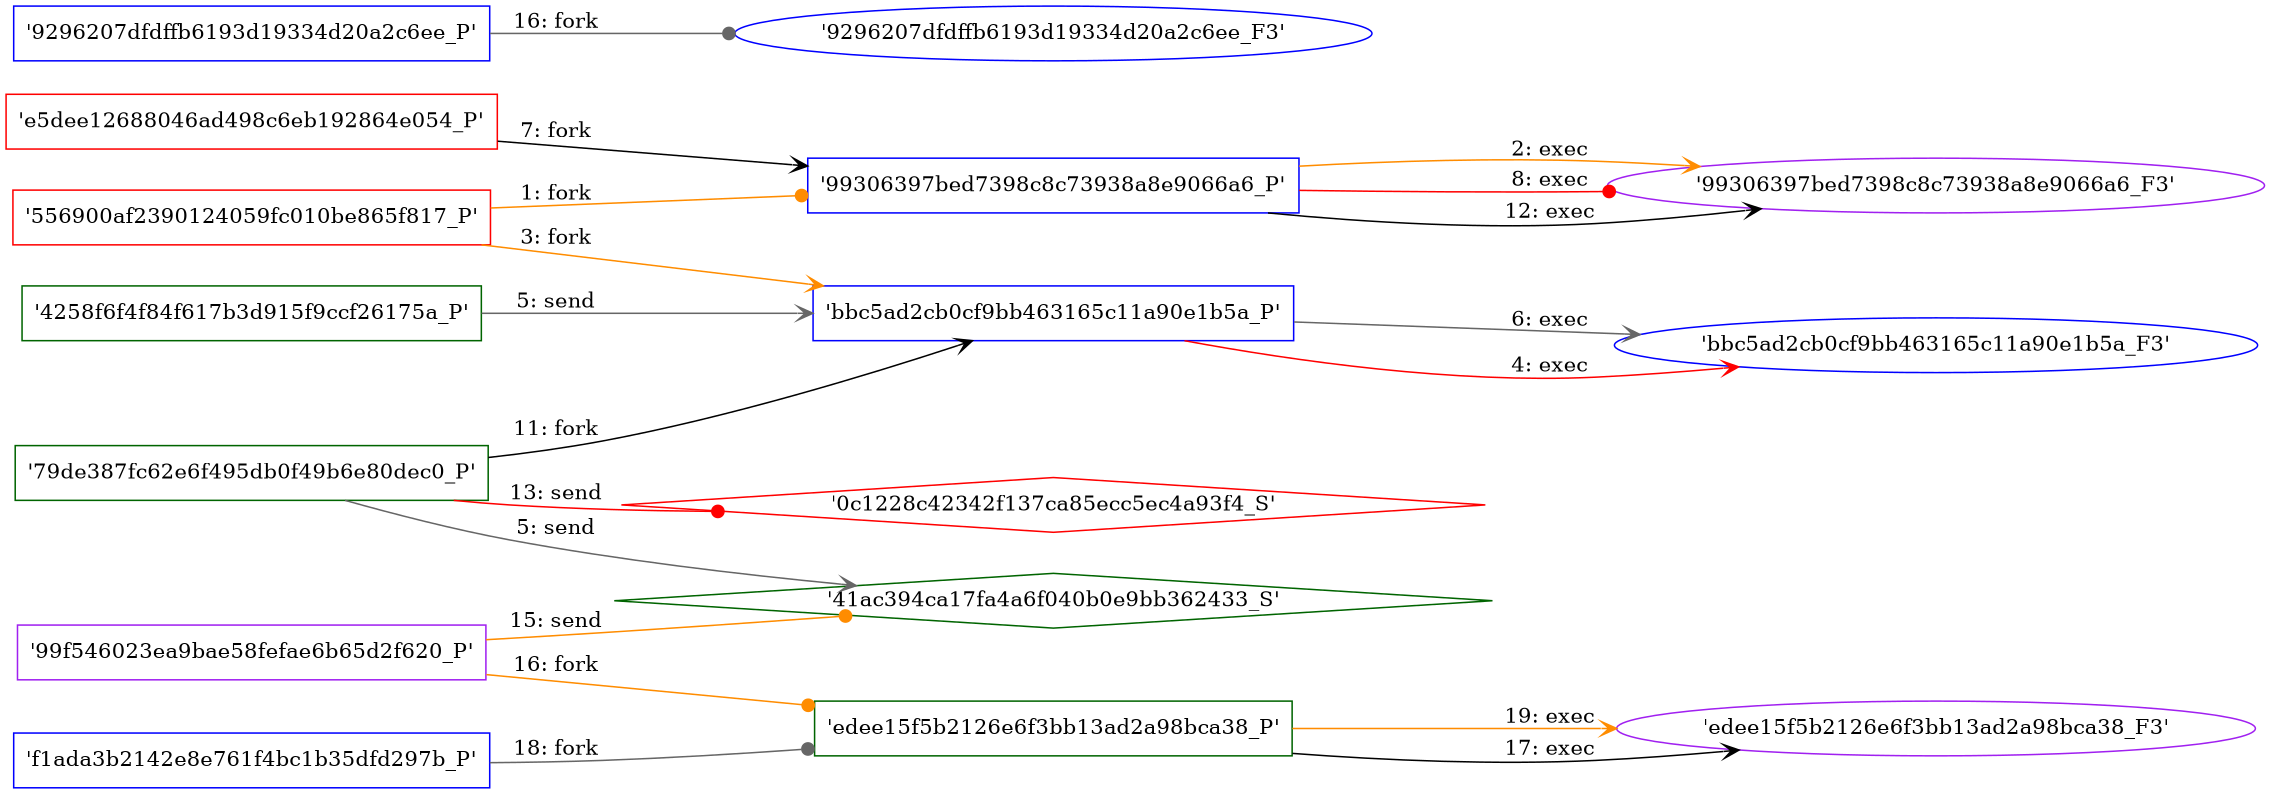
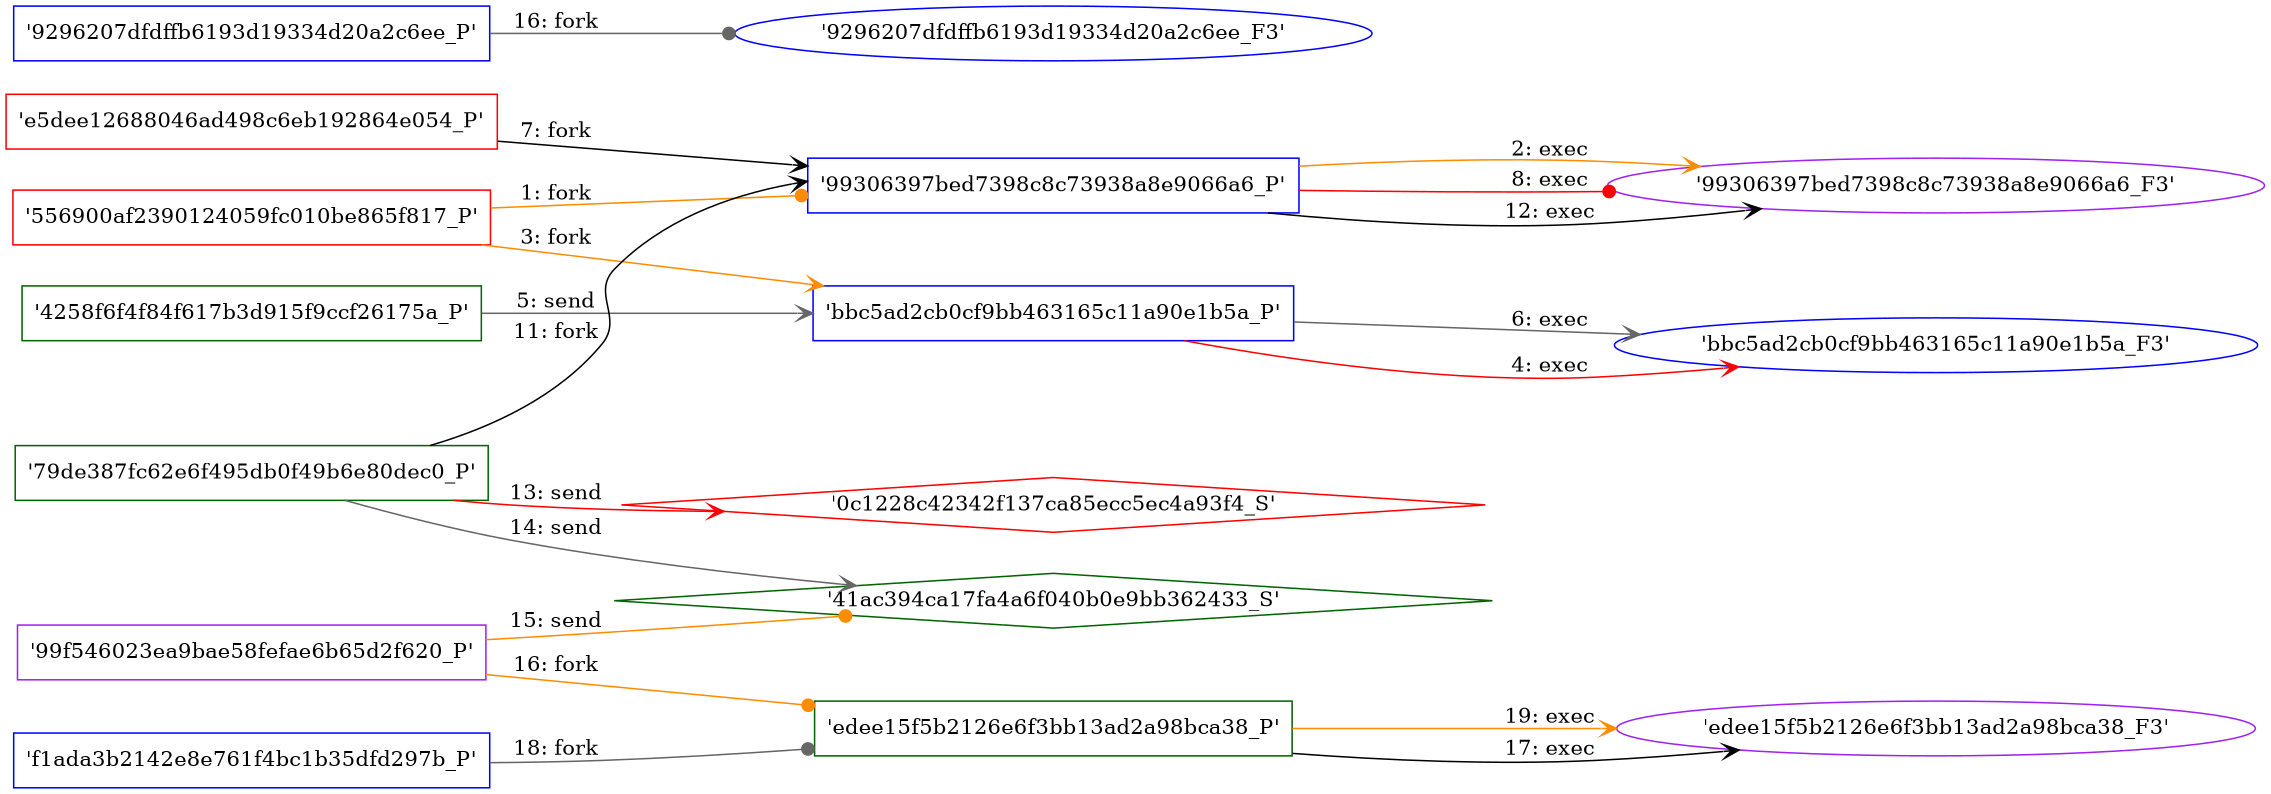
(726, 413) -> (606, 296)
(582, 509) -> (582, 509)
(556, 528) -> (556, 528)
